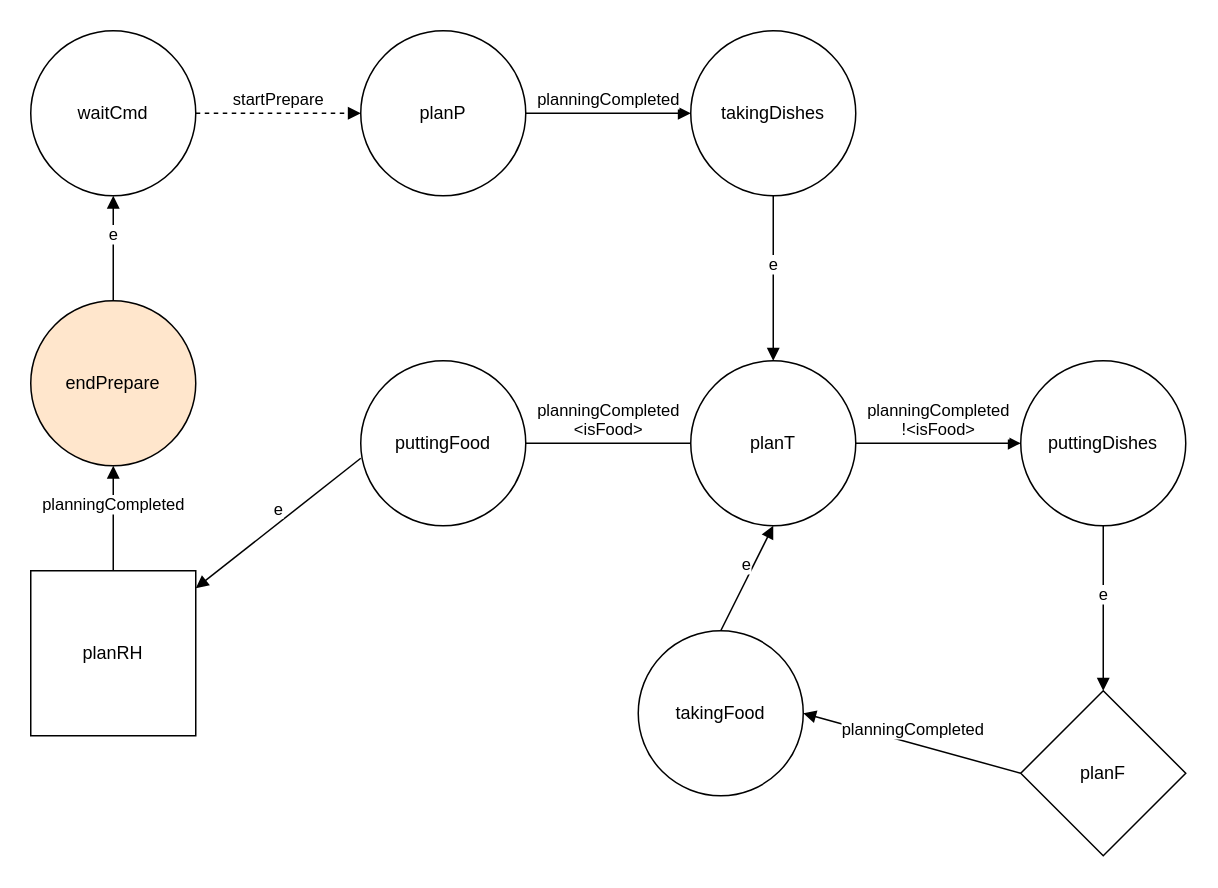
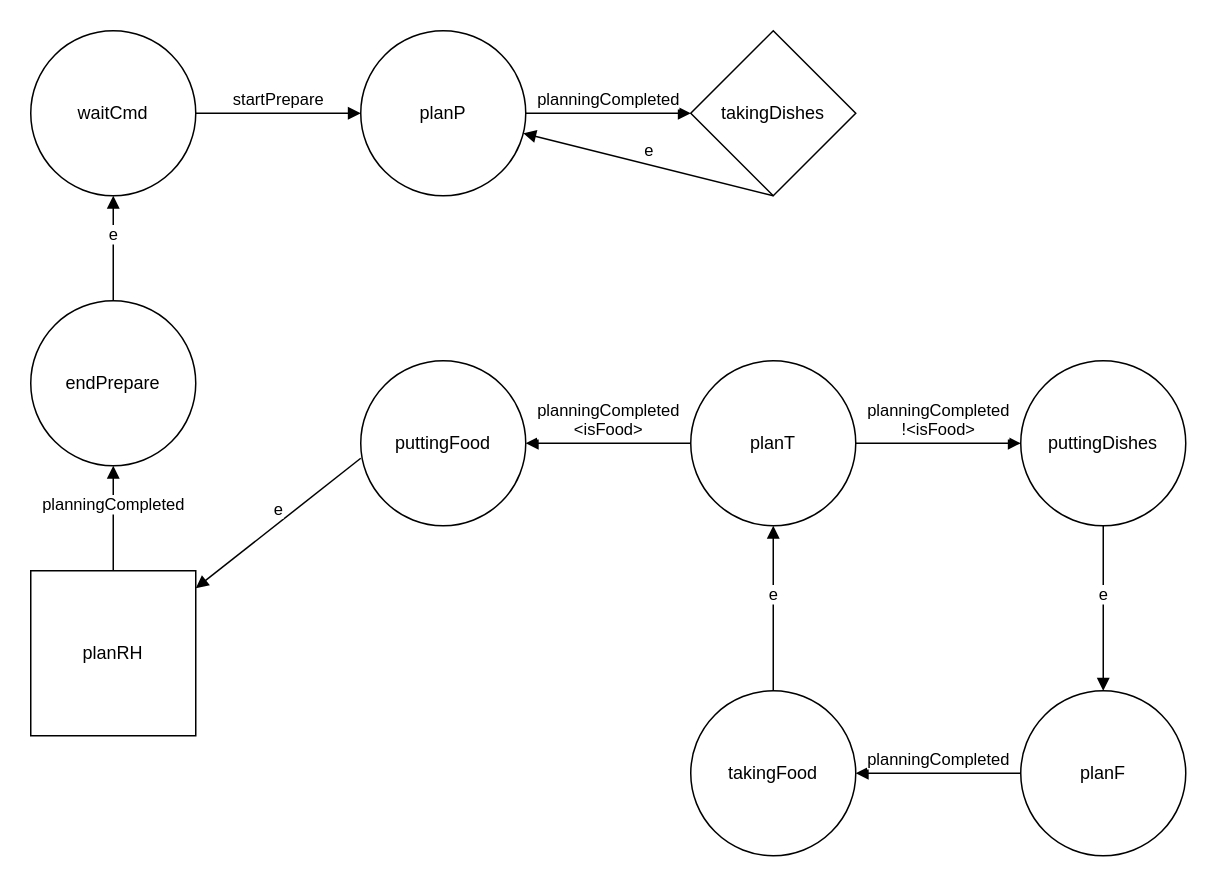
(273, 113) -> (273, 113)
(773, 113) -> (773, 113)
(773, 271) -> (655, 166)
(113, 383) -> (113, 383)
(533, 443) -> (539, 443)
(721, 713) -> (773, 773)
(1103, 773) -> (1103, 773)
